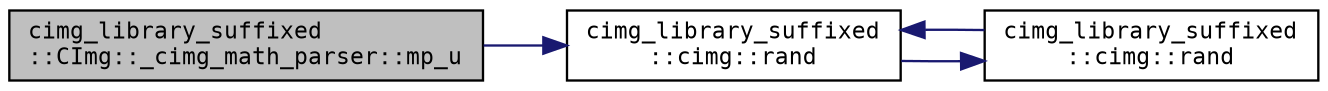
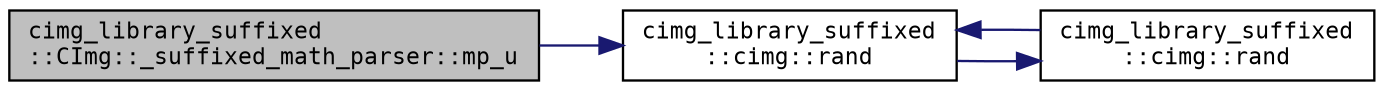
(246, 46) -> (274, 46)
